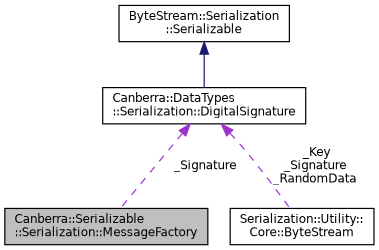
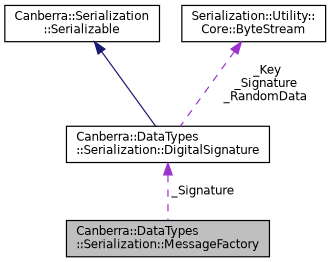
(204, 24) -> (82, 24)
(261, 170) -> (207, 89)
(106, 227) -> (168, 239)
